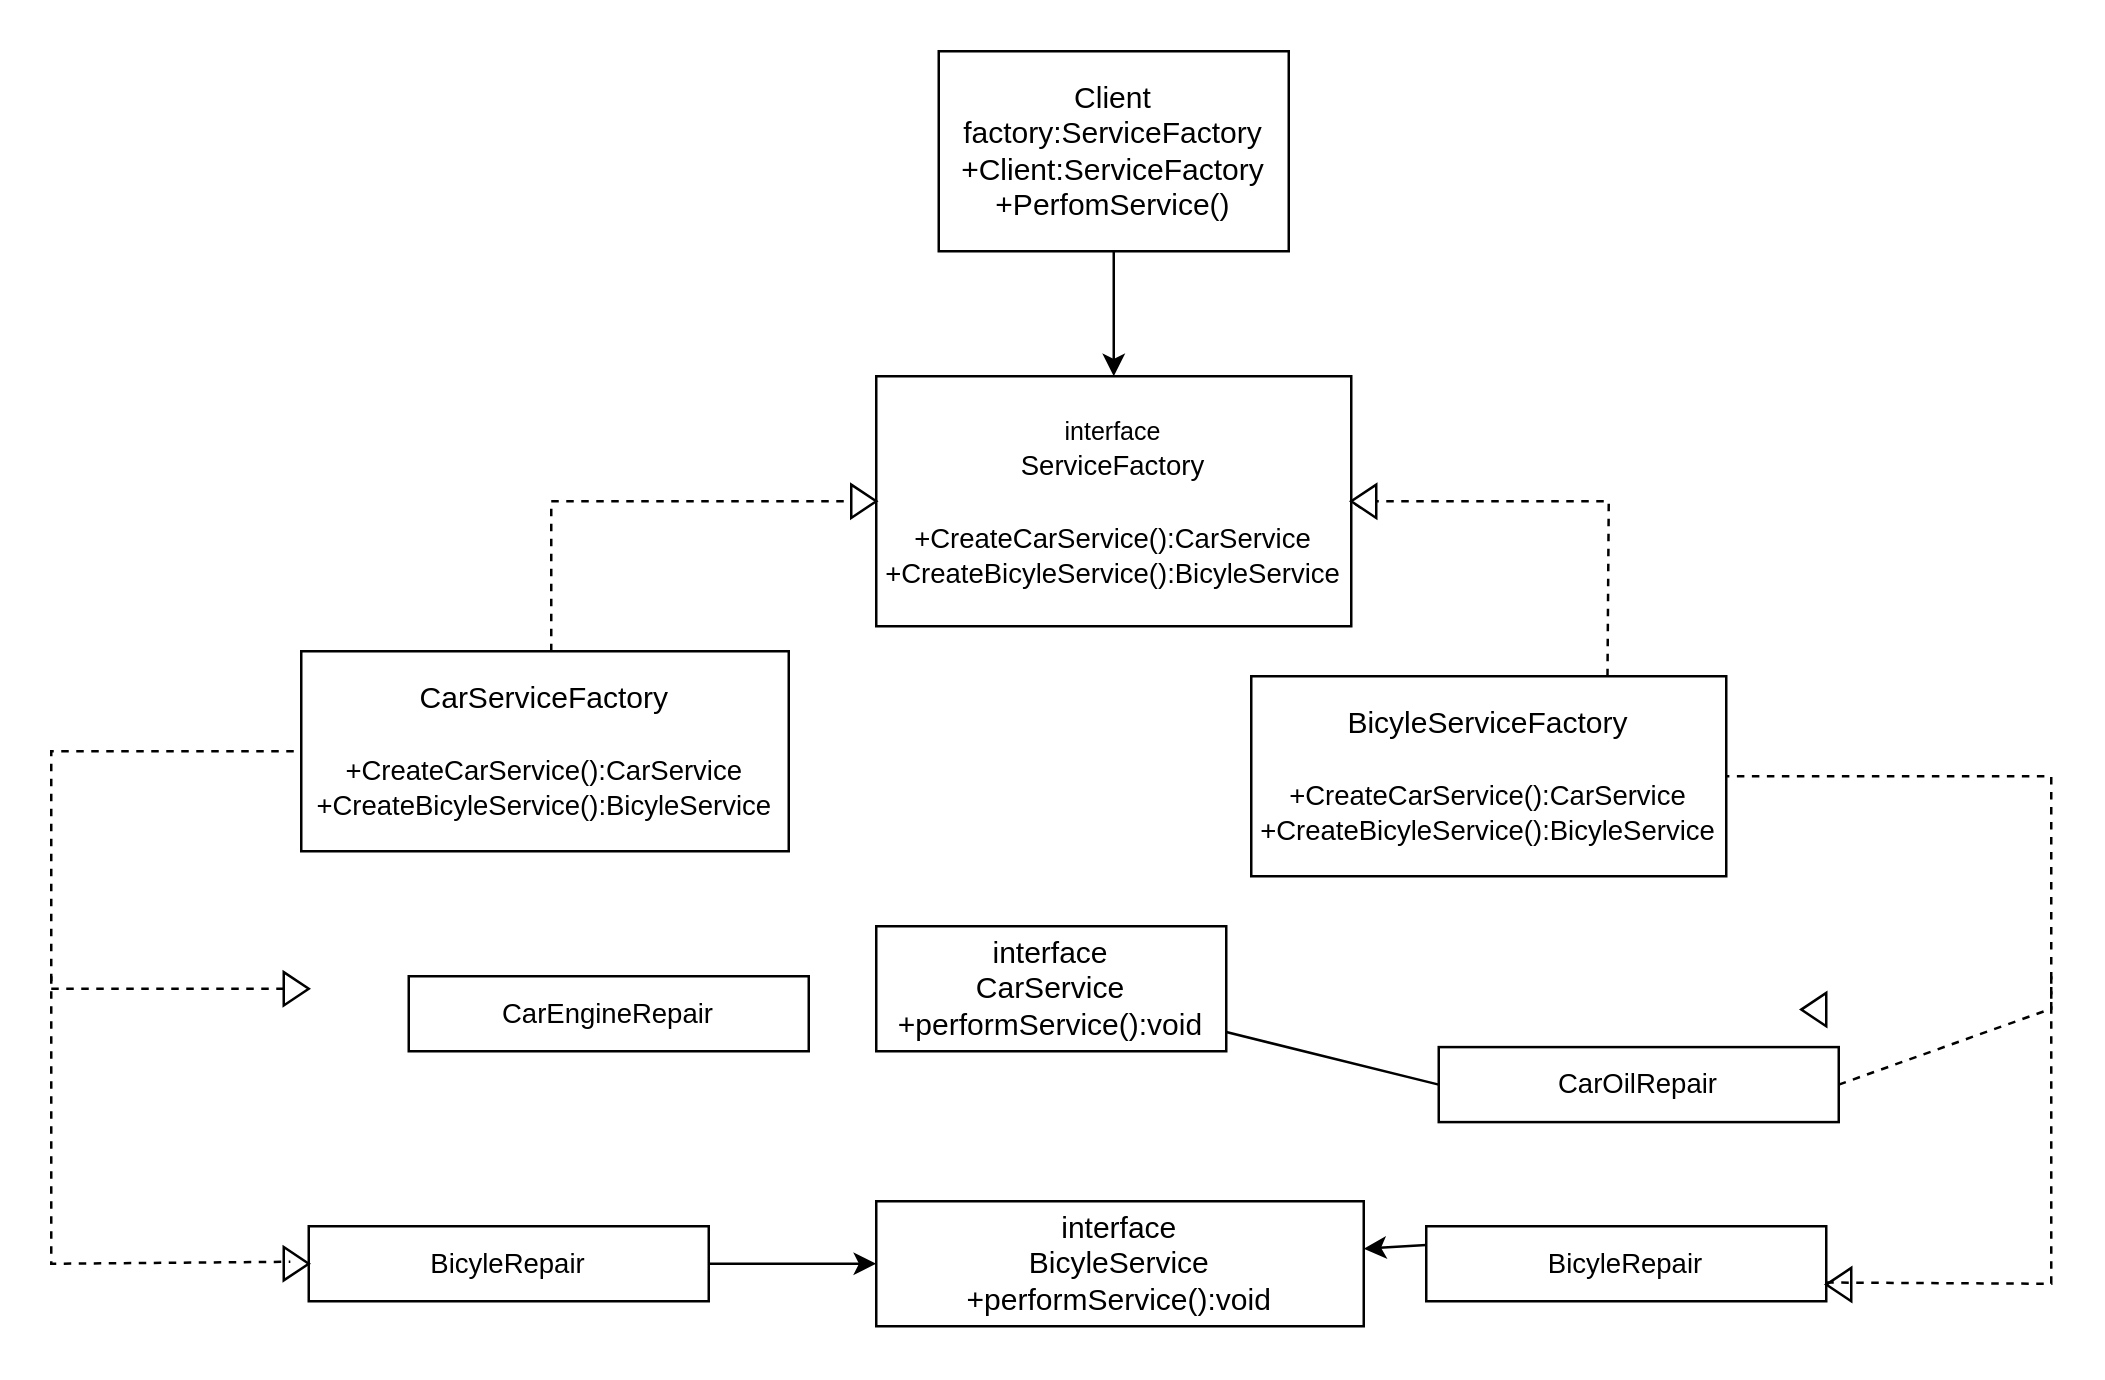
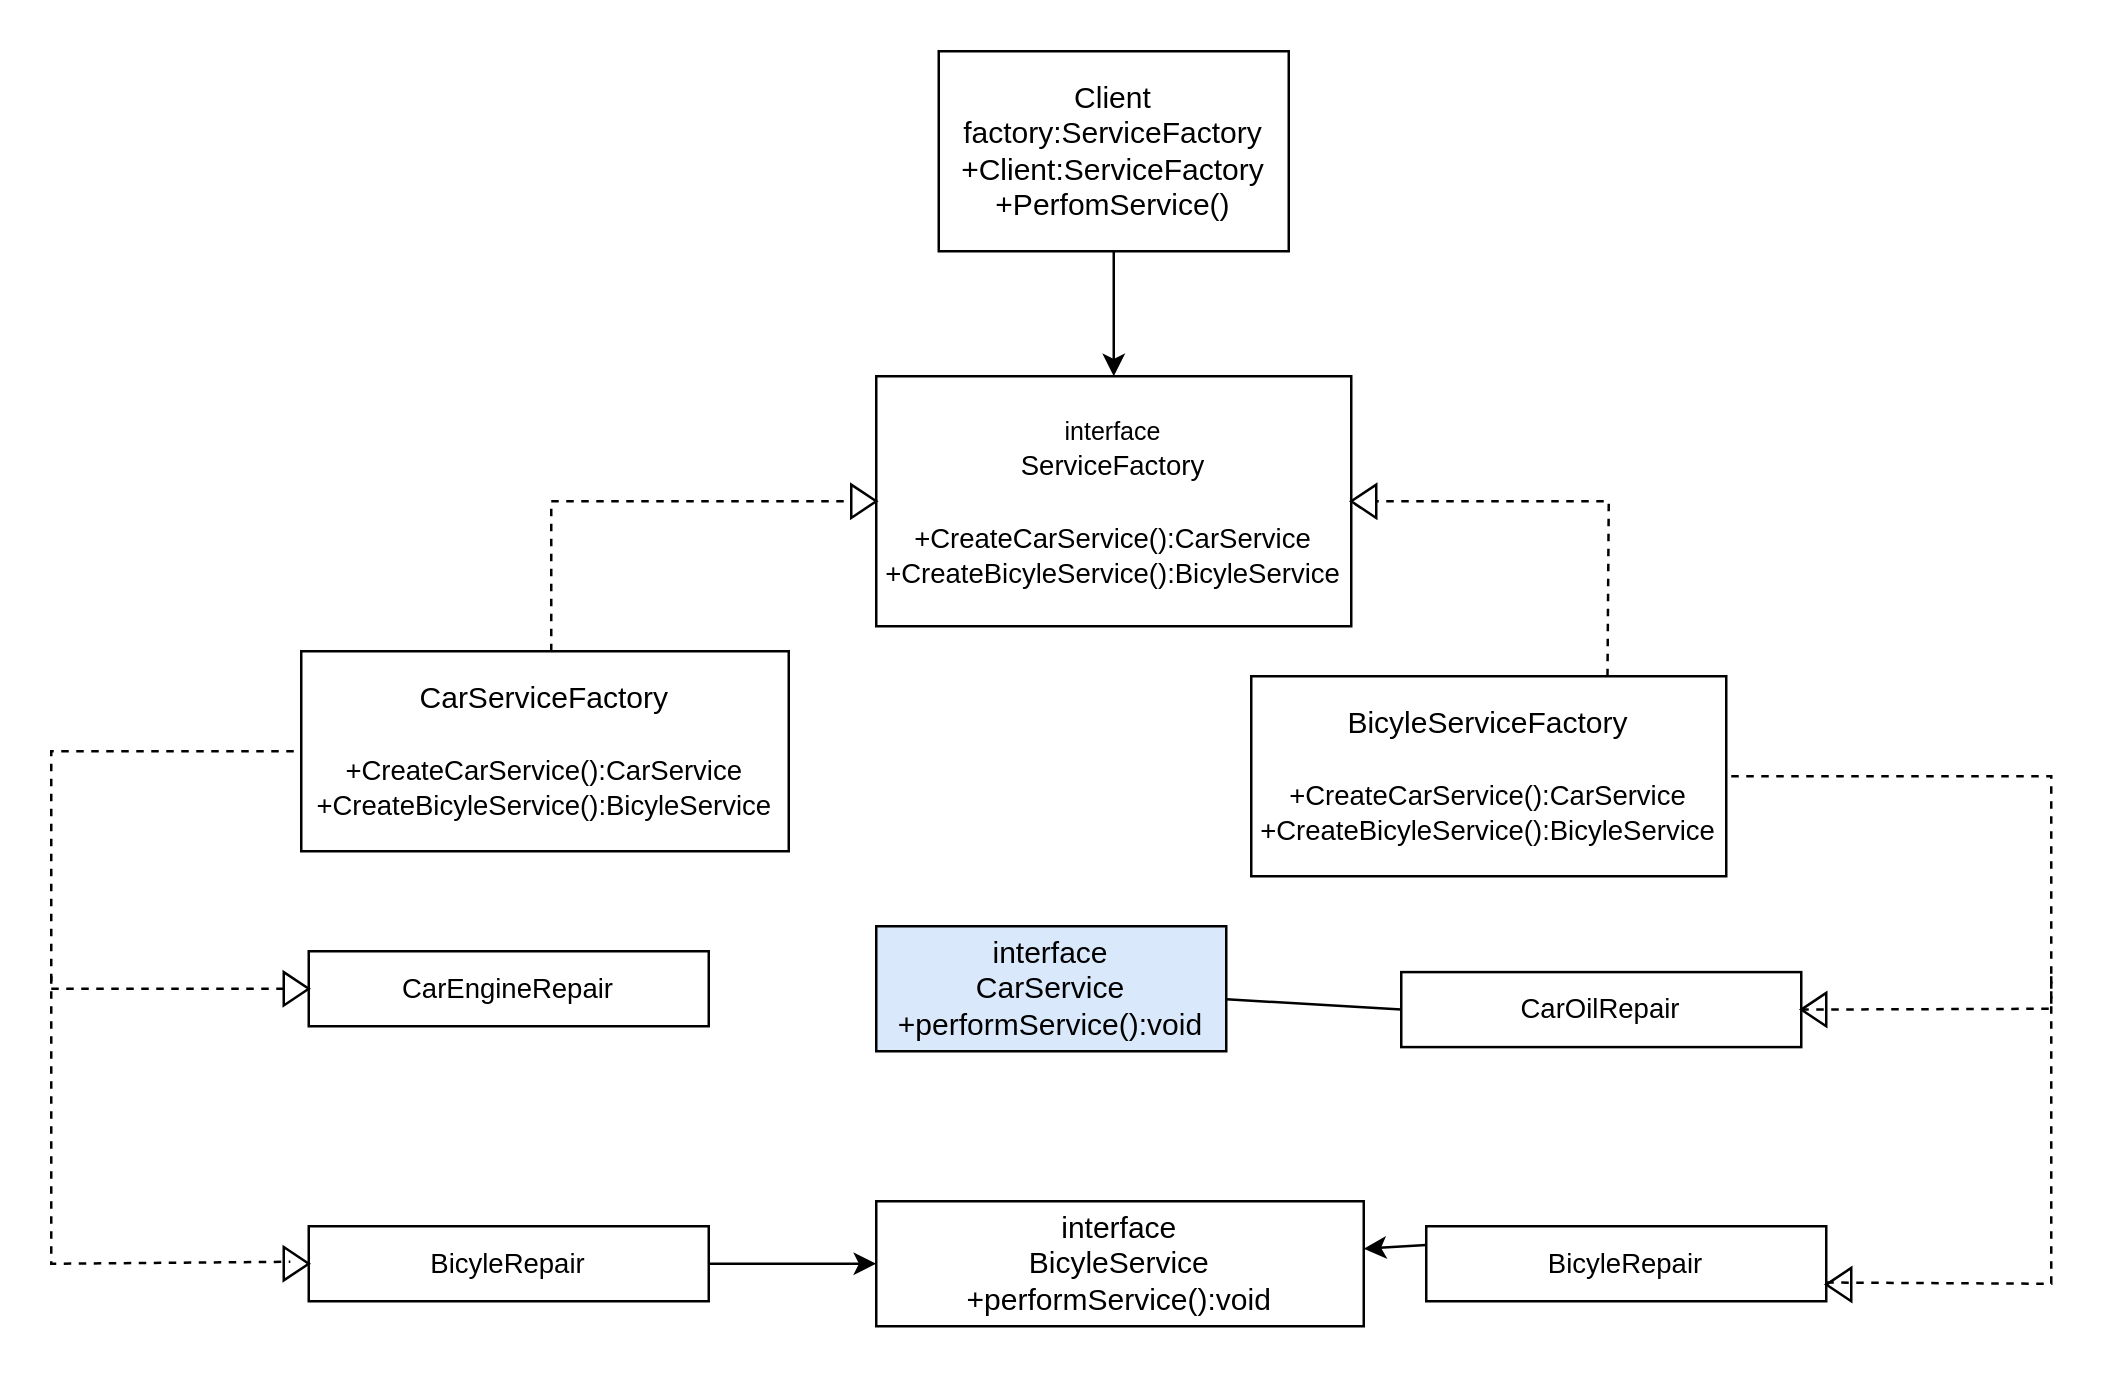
(1051, 989) -> (1051, 989)
(609, 1014) -> (509, 989)
(1639, 1085) -> (1601, 1010)
